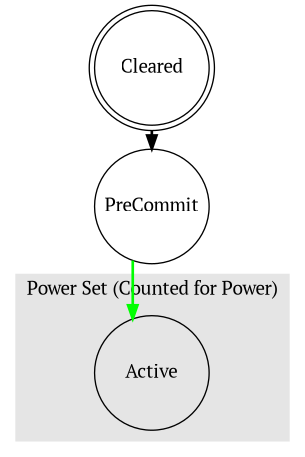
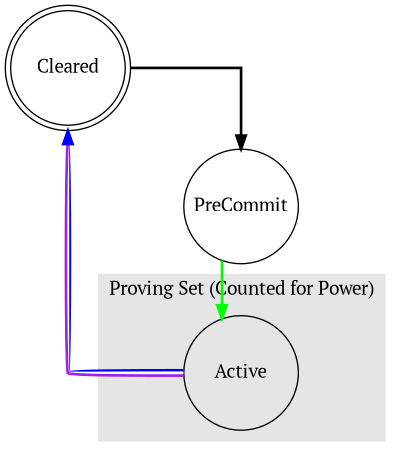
(153, 290) -> (242, 290)
none -> (68, 316)
